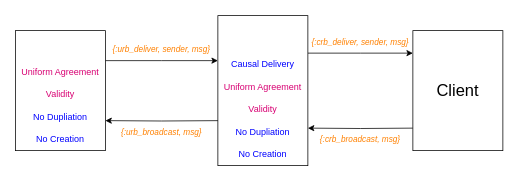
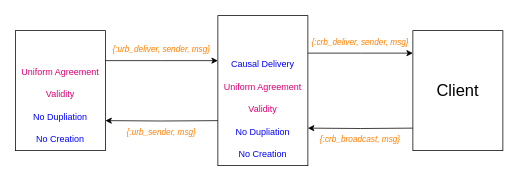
(162, 132) -> (162, 132)
